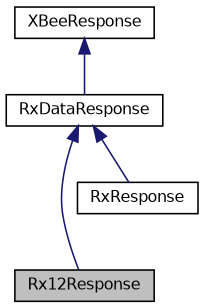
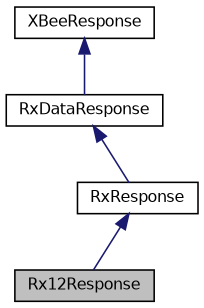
(62, 206) -> (107, 249)
